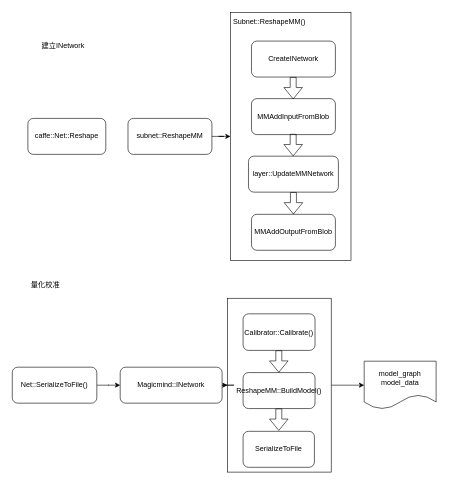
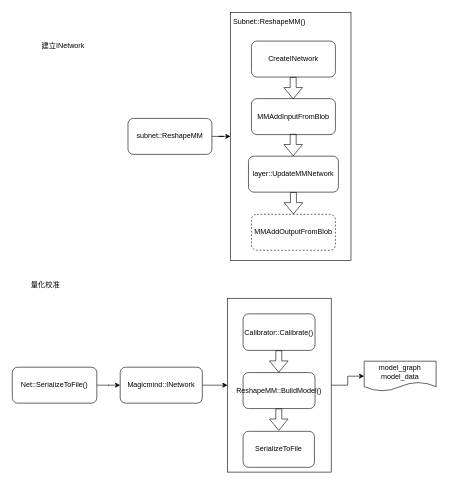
(67, 137) -> none
(294, 233) -> (294, 233)
(171, 386) -> (161, 386)
(401, 386) -> (401, 377)
